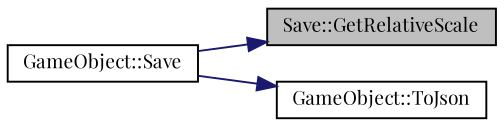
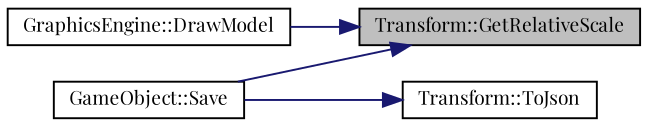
none -> (149, 27)
(382, 27) -> (500, 27)
(382, 100) -> (500, 100)
